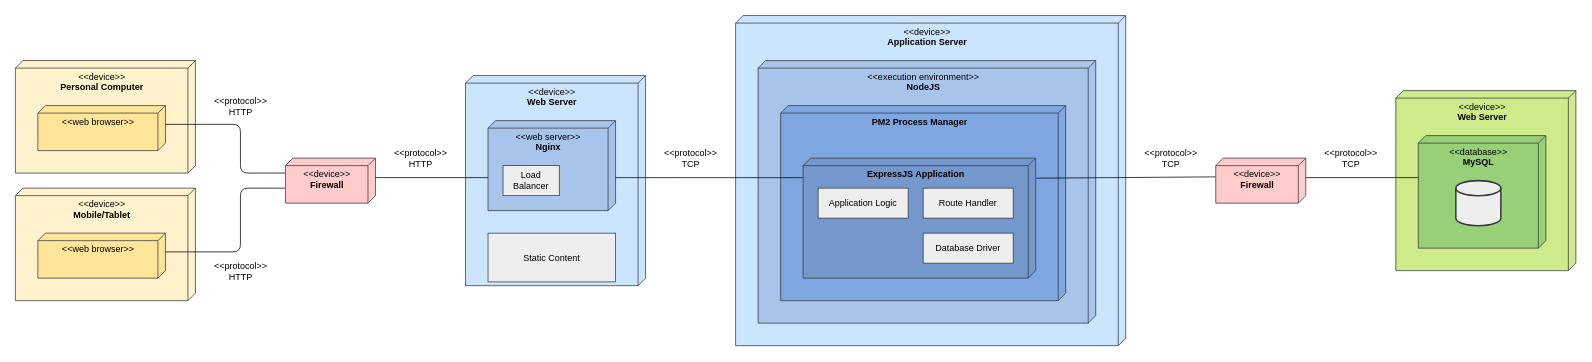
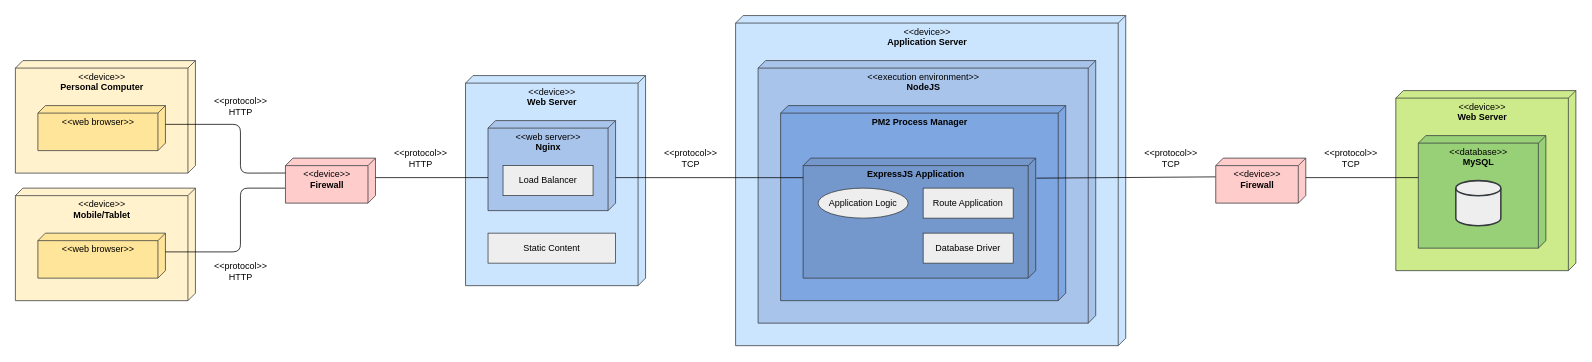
(531, 180) -> (548, 180)
(863, 203) -> (863, 203)
(968, 203) -> (968, 203)
(552, 257) -> (552, 248)
